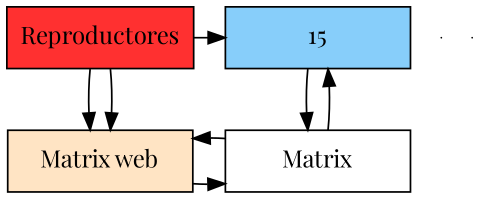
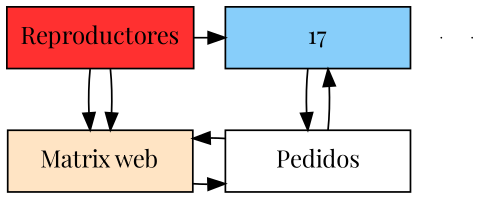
(318, 38) -> (318, 38)
(318, 161) -> (318, 161)
